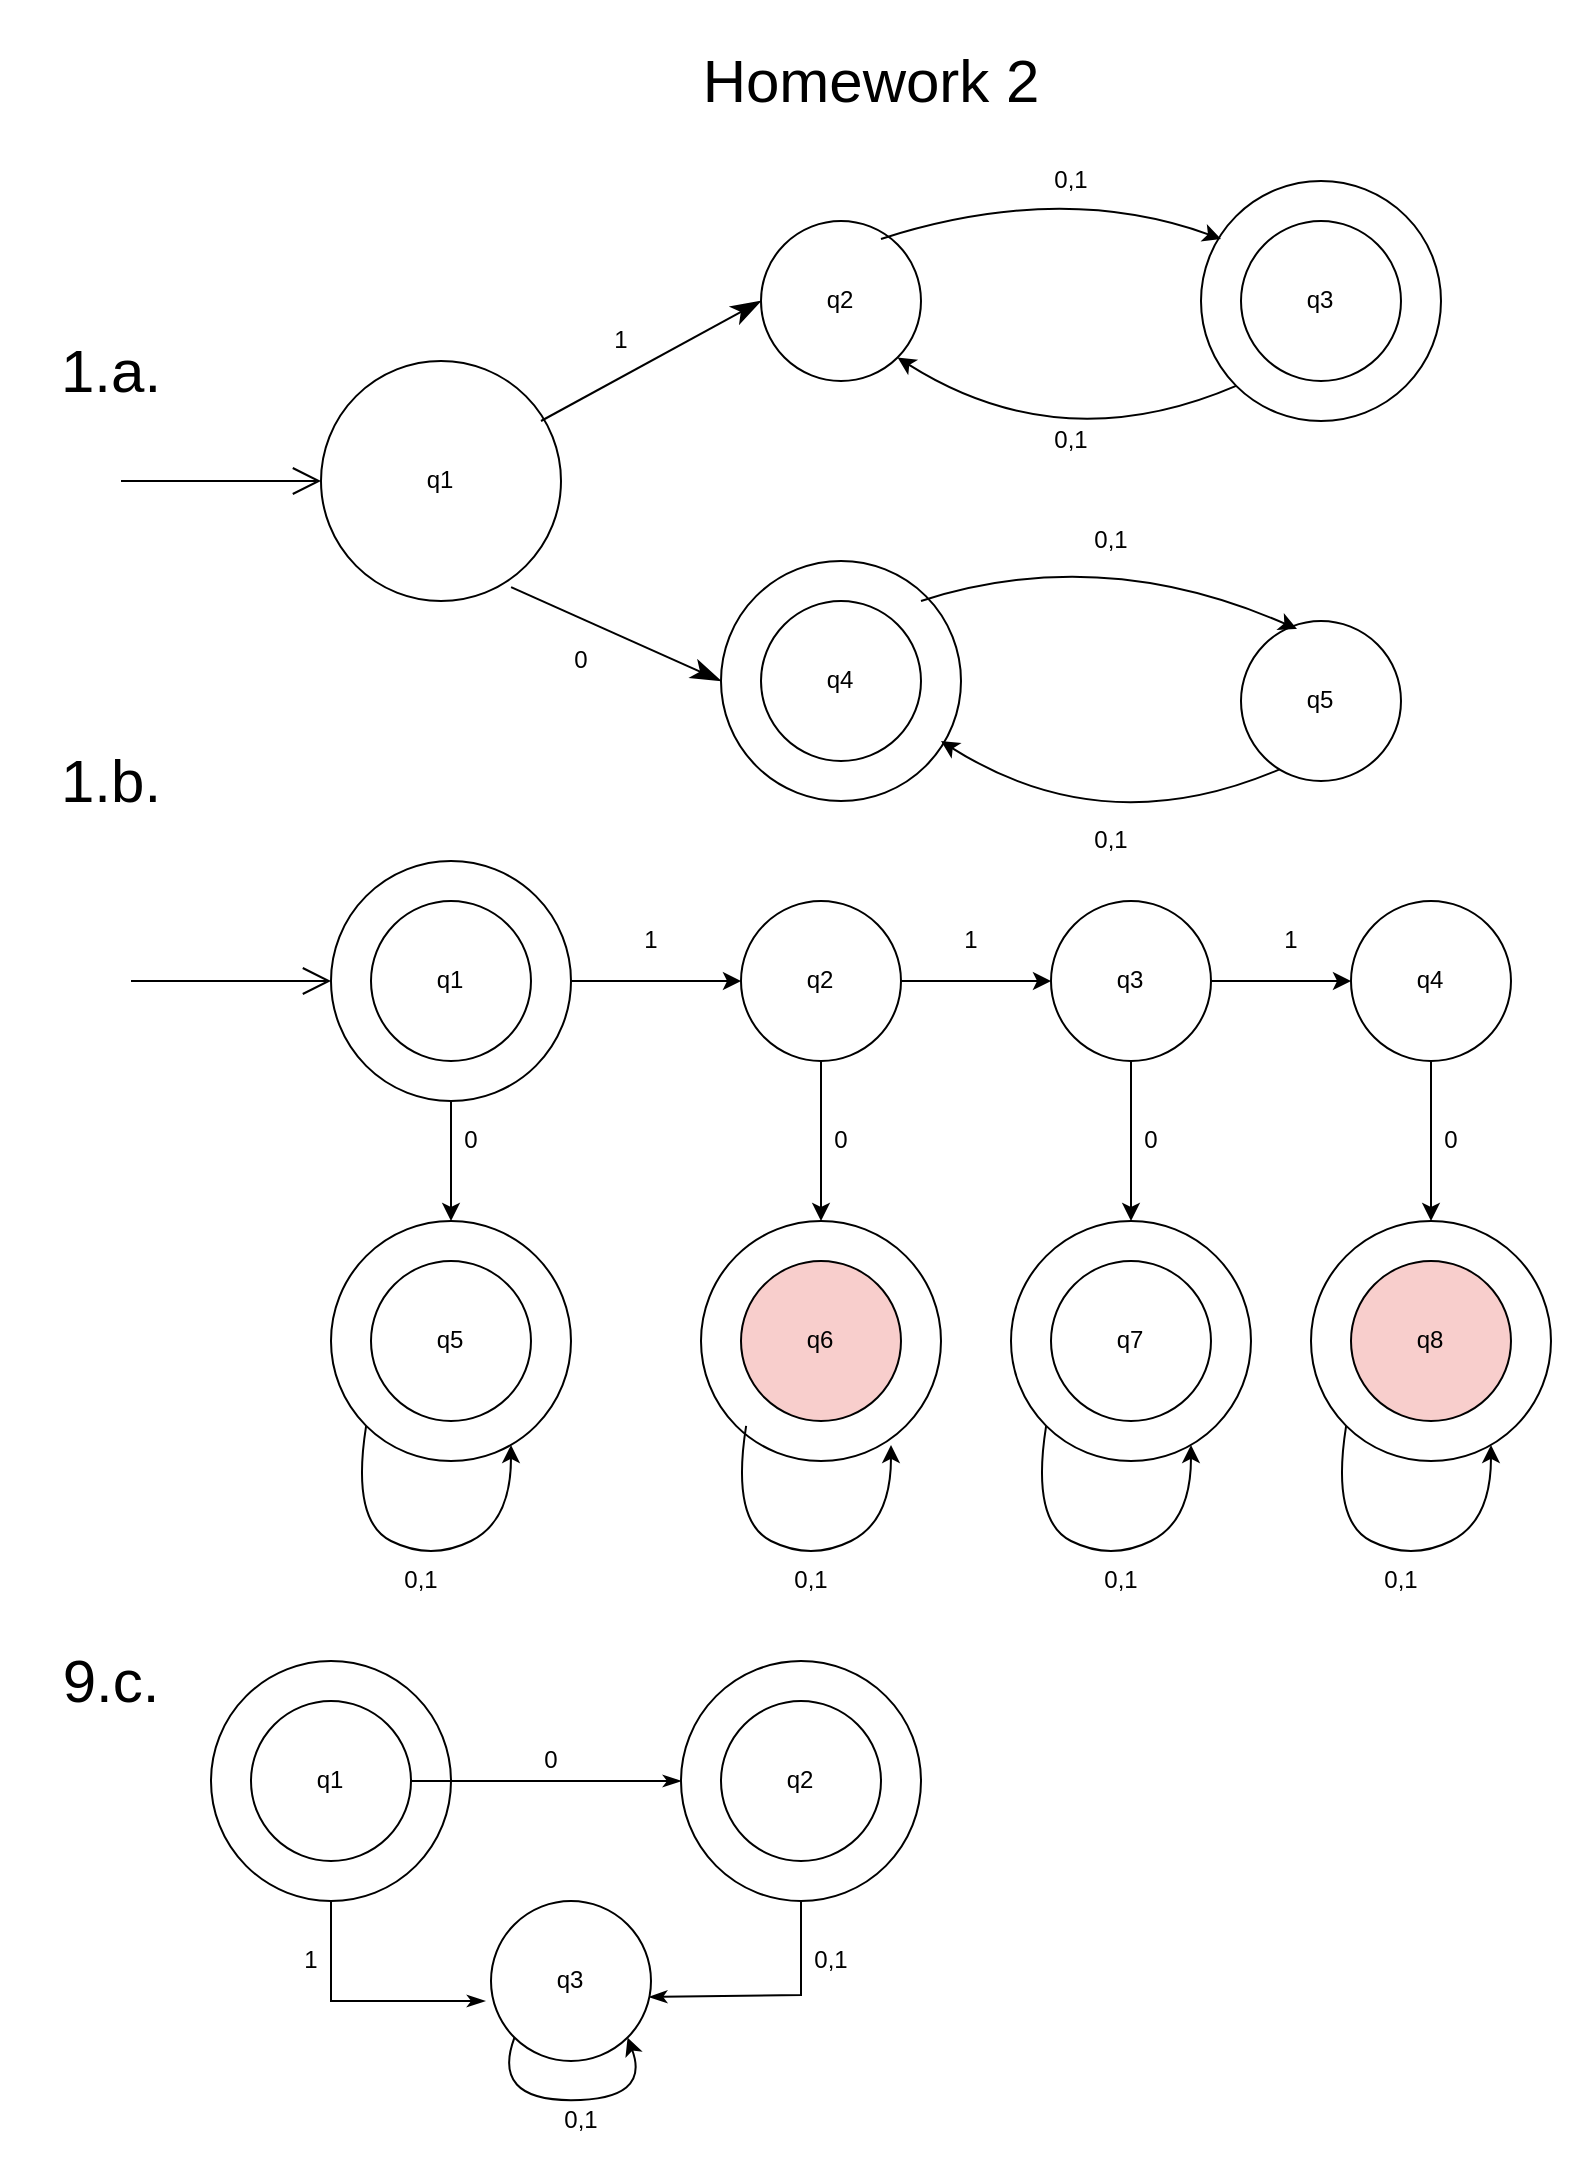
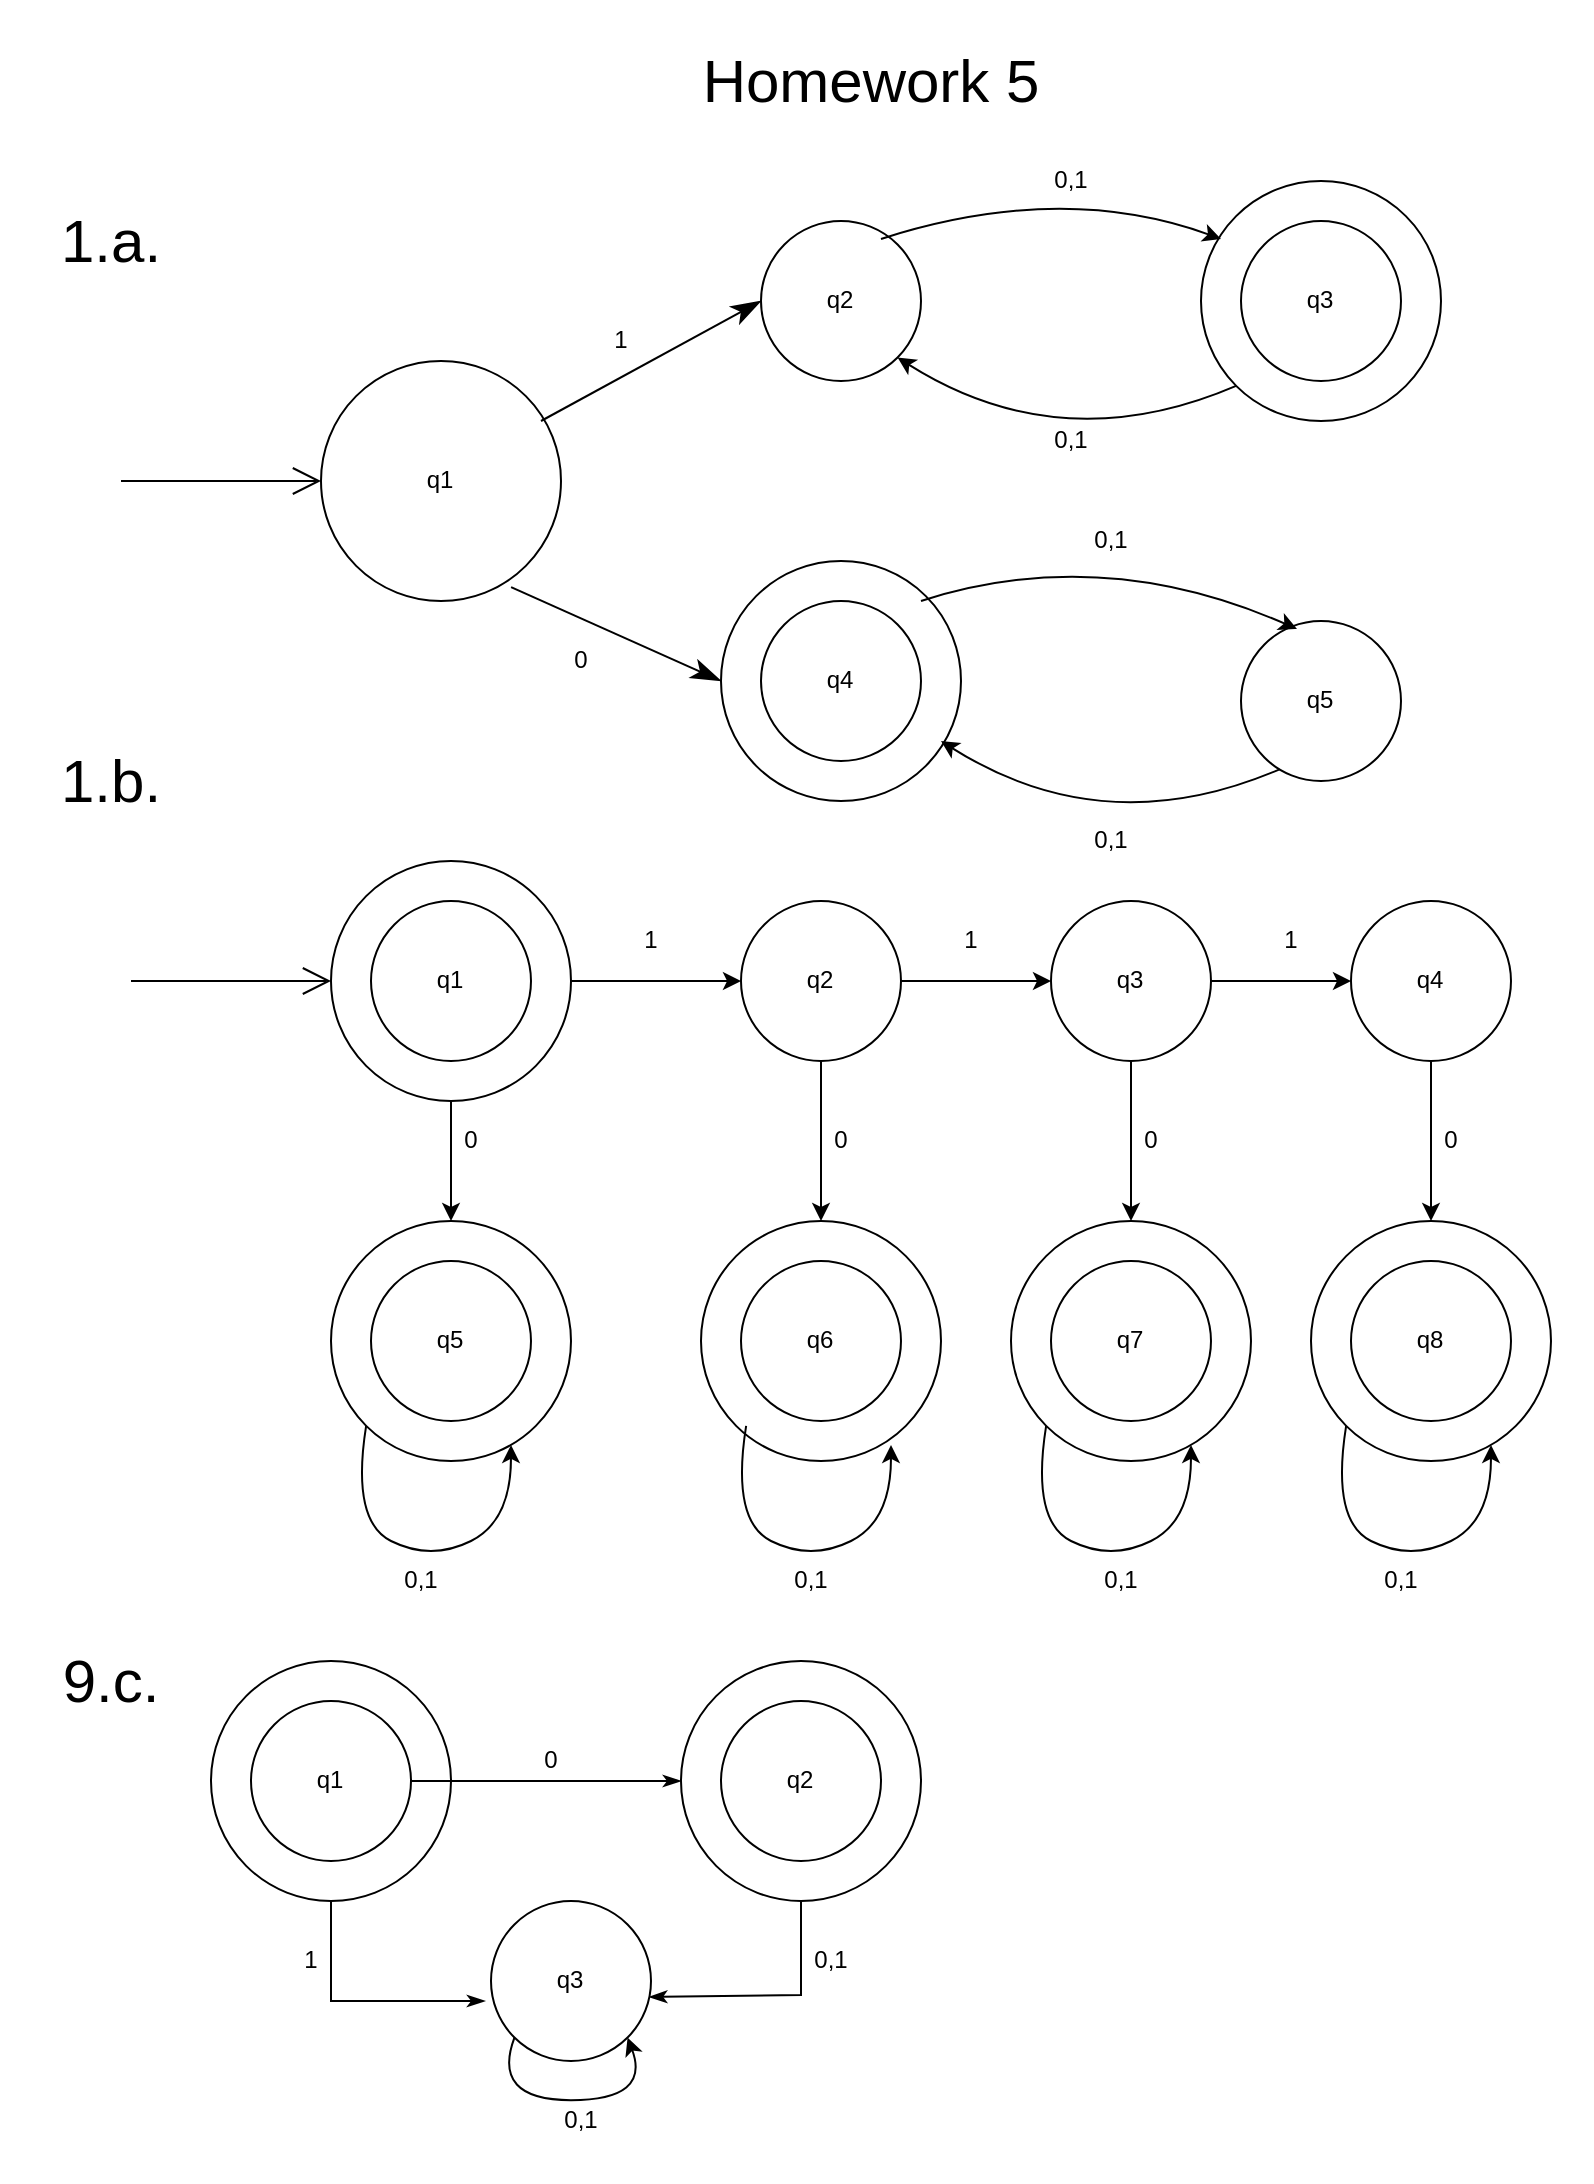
(872, 81) -> (872, 81)
(111, 371) -> (111, 241)
(821, 1341) -> (821, 1341)
(1431, 1341) -> (1431, 1341)
